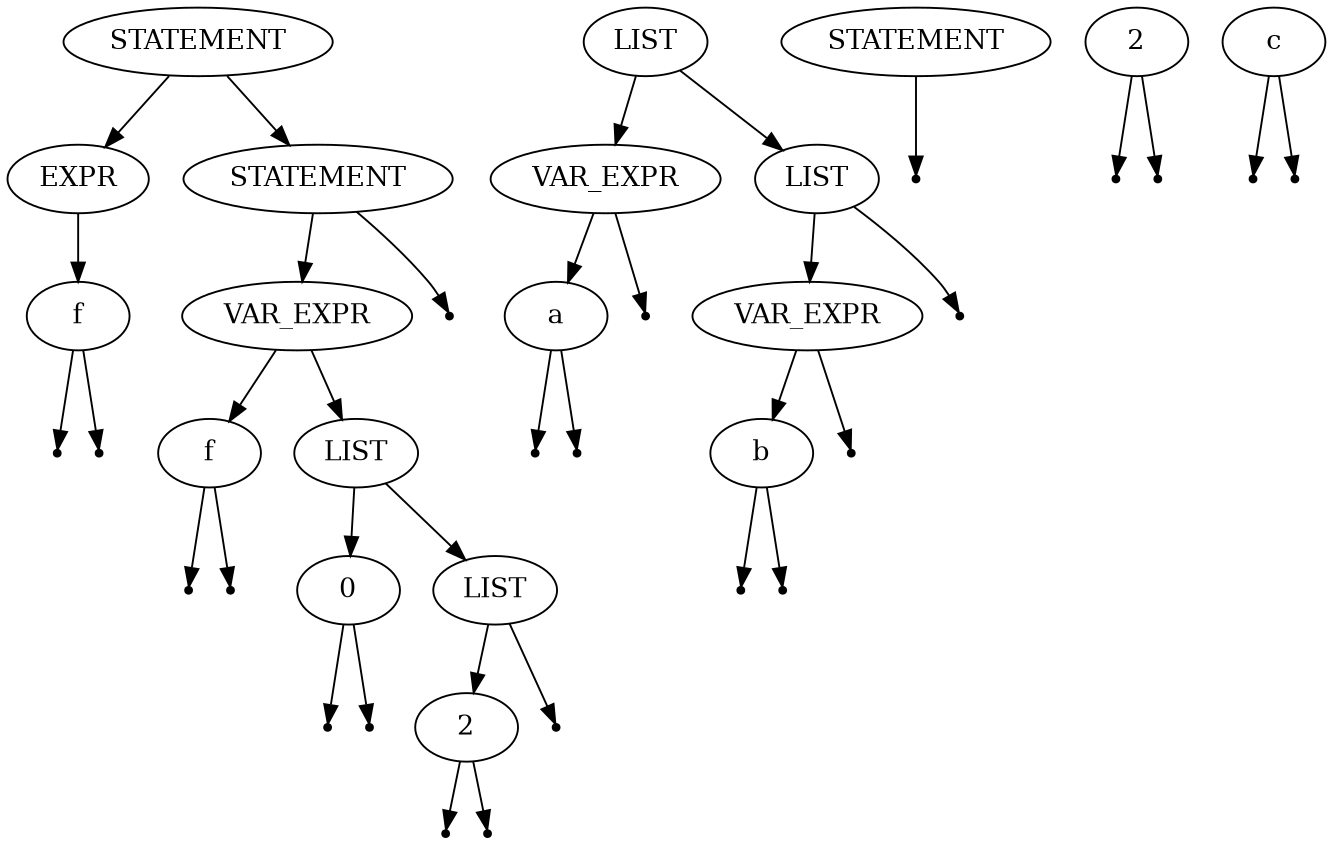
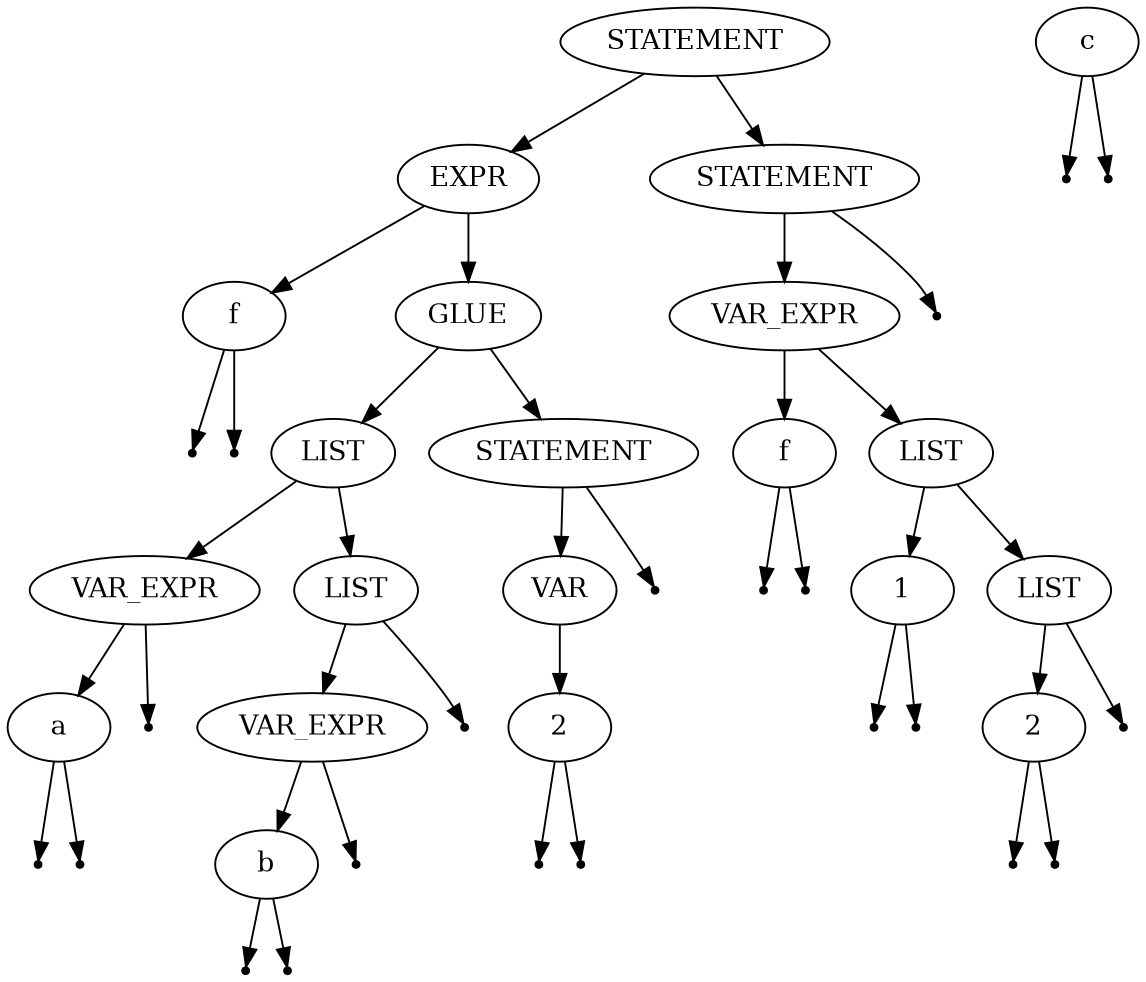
none -> (468, 316)
(349, 590) -> (903, 590)
none -> (560, 590)
